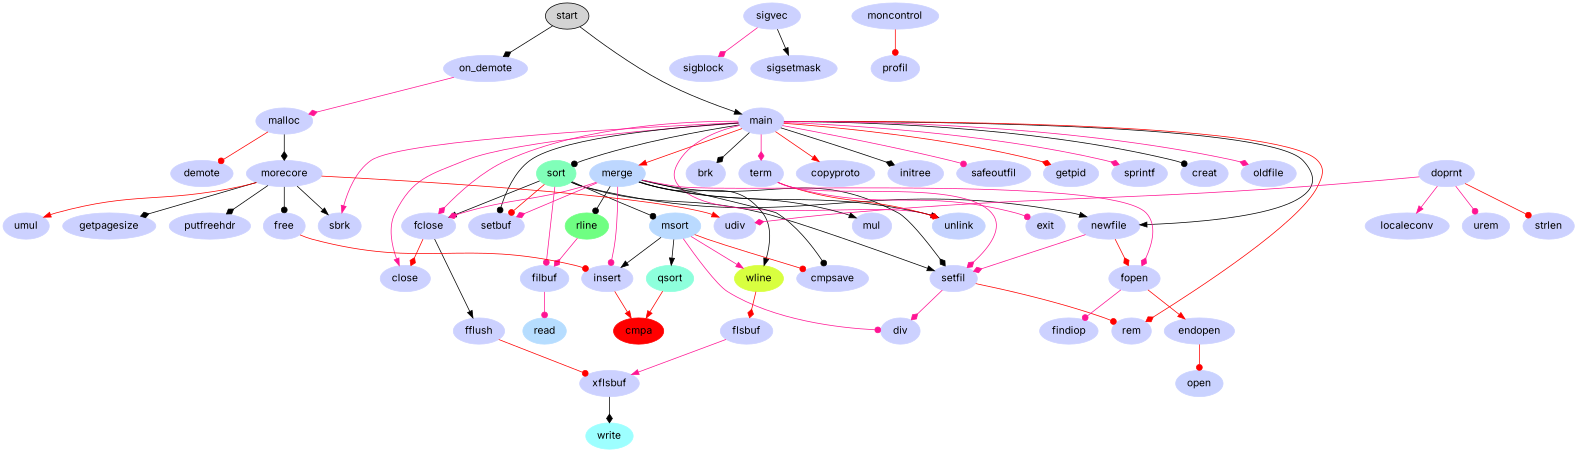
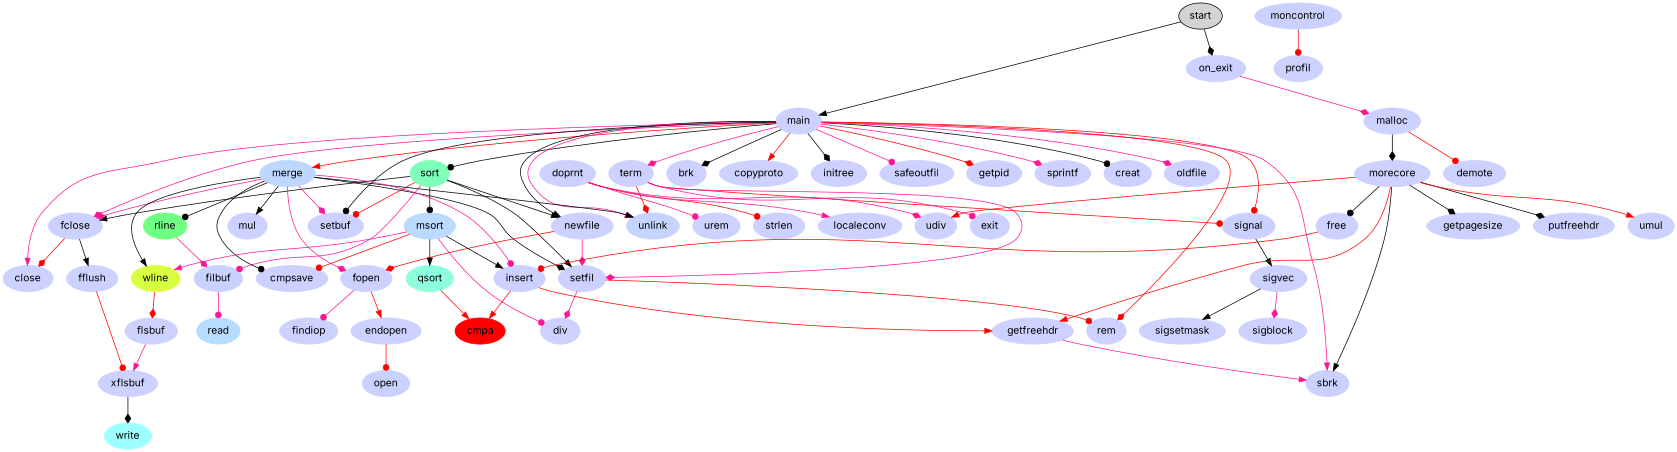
(486, 69) -> (1216, 69)
none -> (1249, 226)
none -> (1033, 331)
